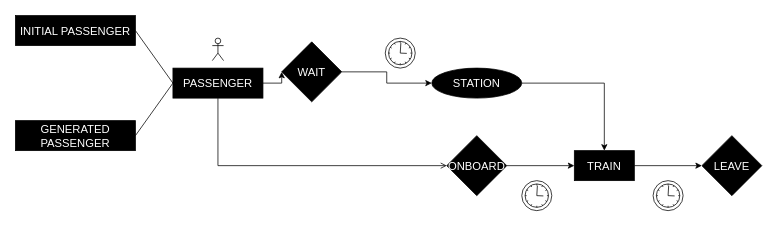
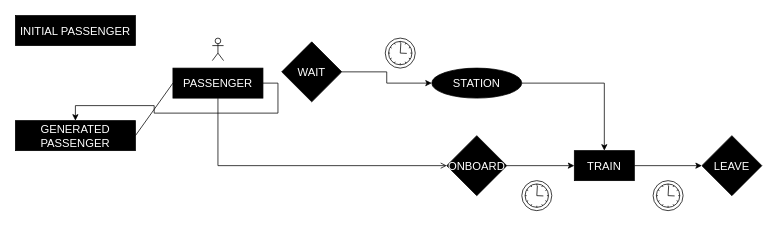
(154, 56) -> none
(282, 81) -> (115, 105)
